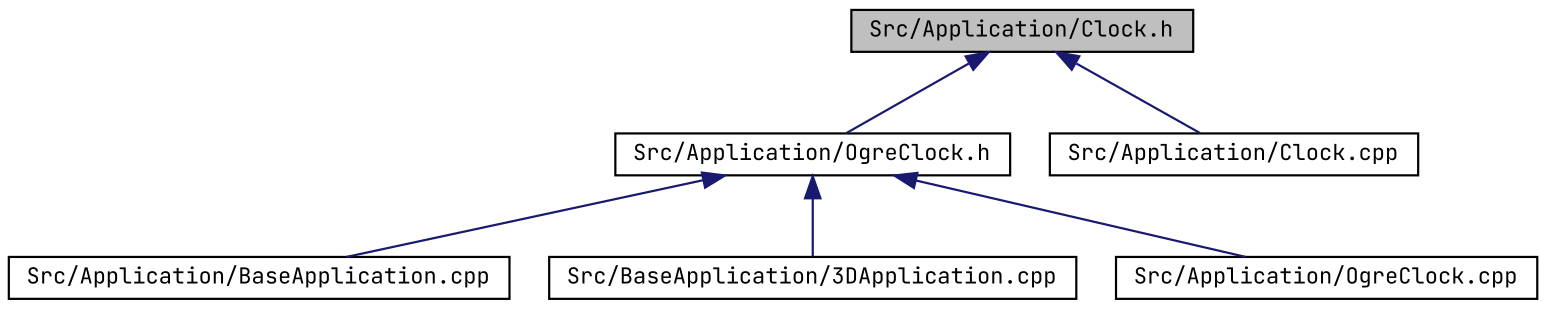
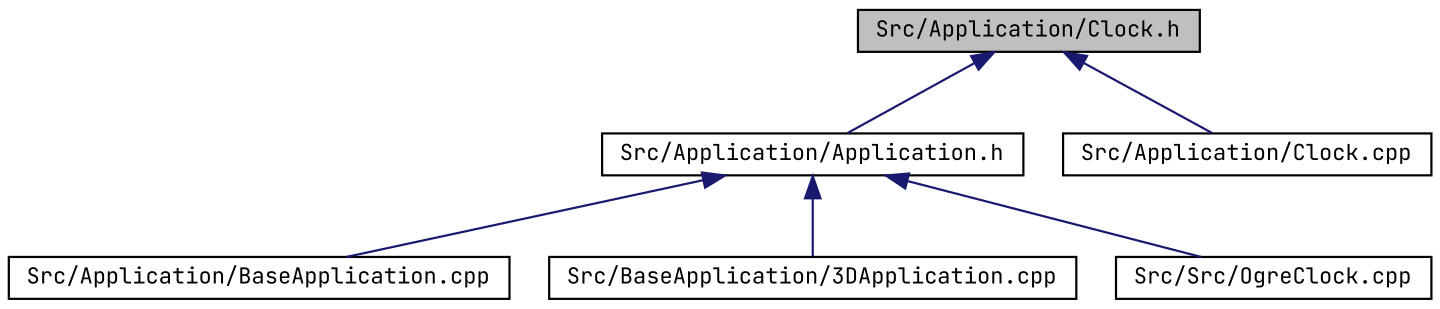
(813, 154) -> (813, 154)
(1327, 278) -> (1274, 278)
